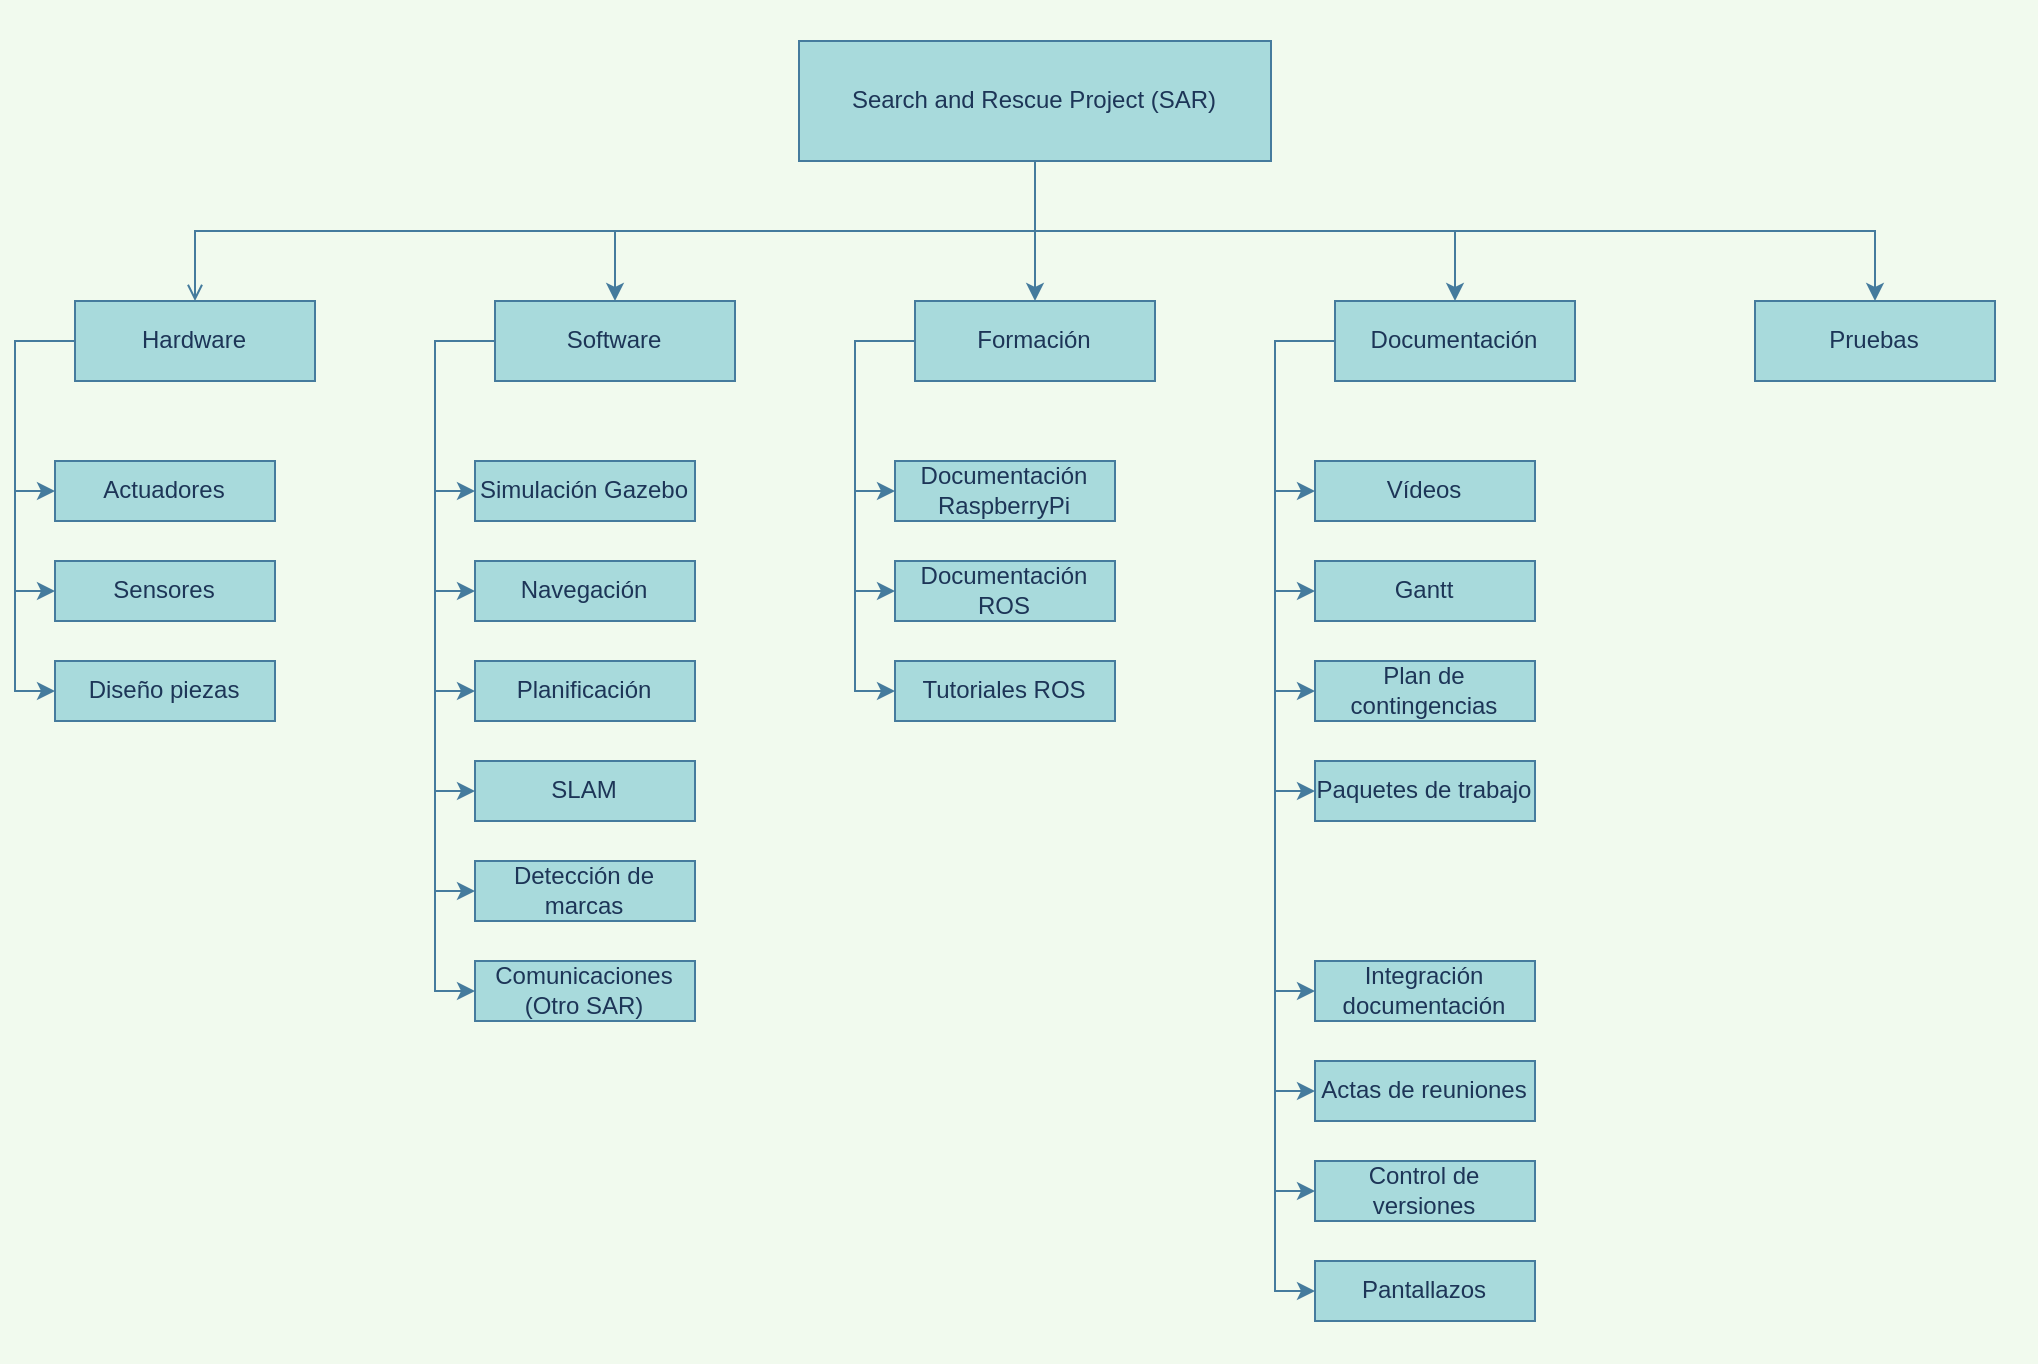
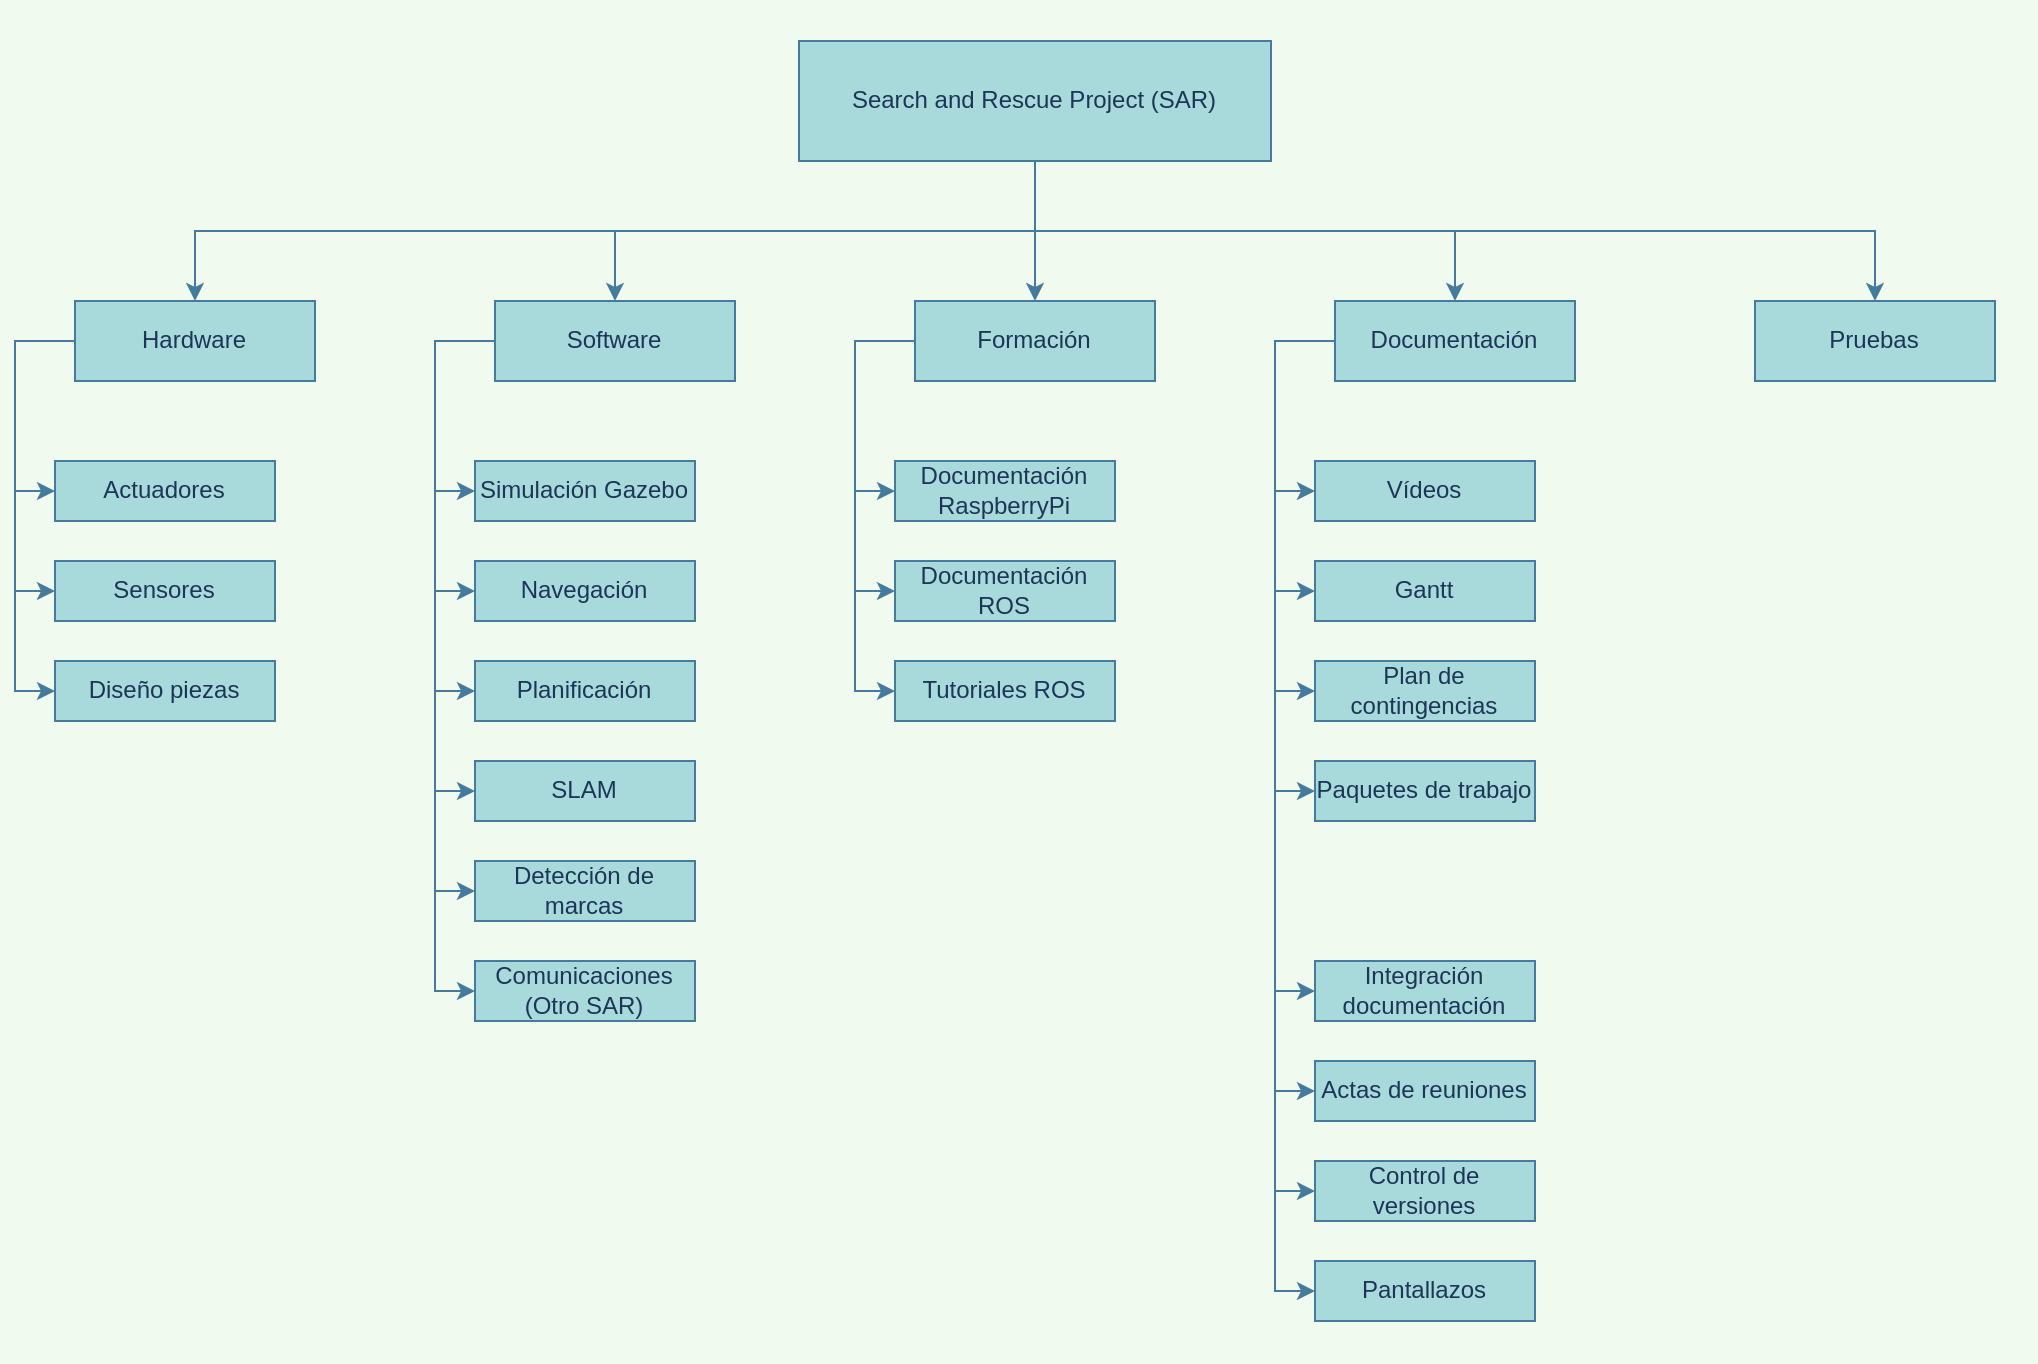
(195, 288) -> (195, 286)
